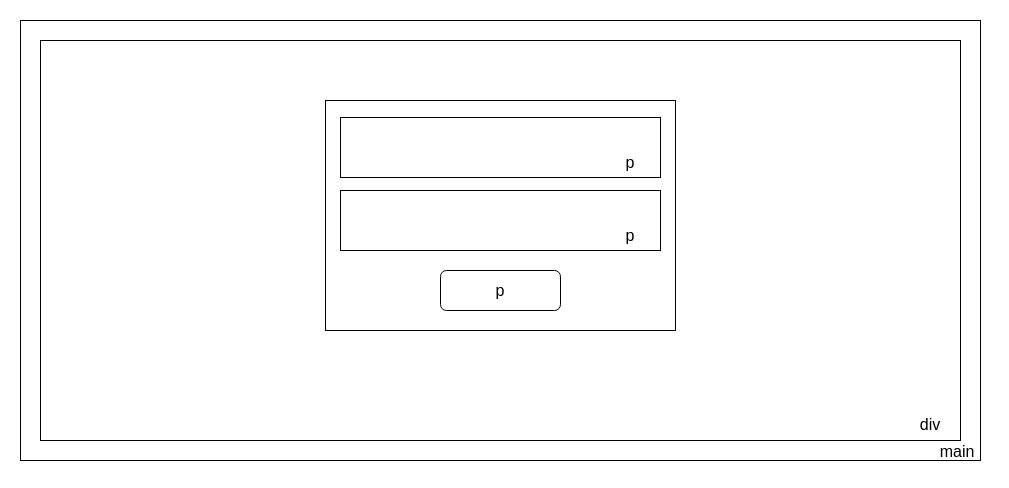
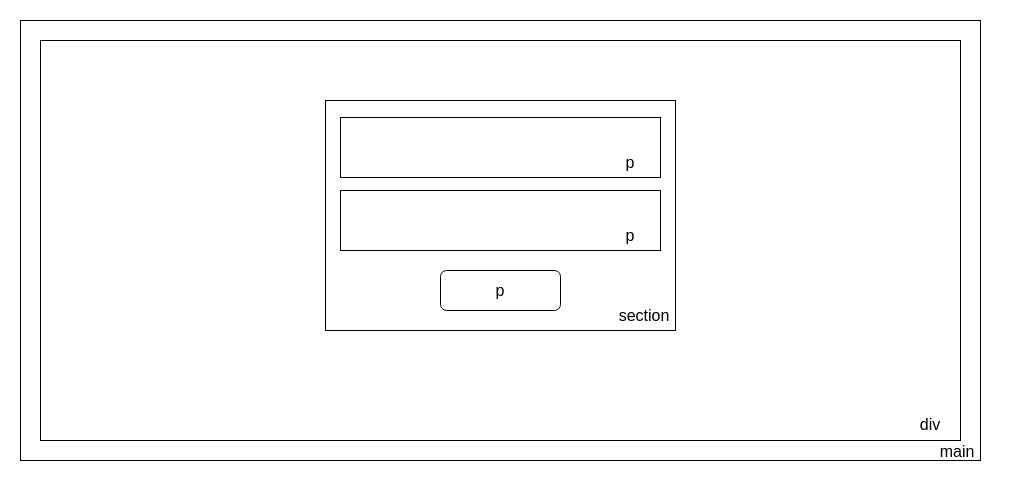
none -> (645, 316)
